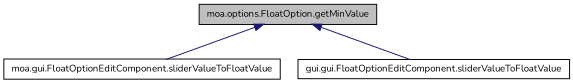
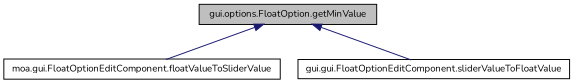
(288, 14) -> (288, 14)
(142, 69) -> (142, 69)
